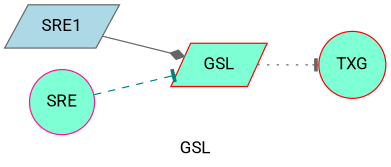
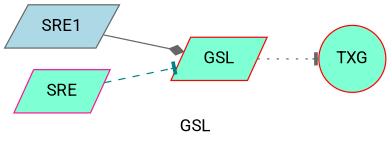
(62, 102) -> (62, 91)
